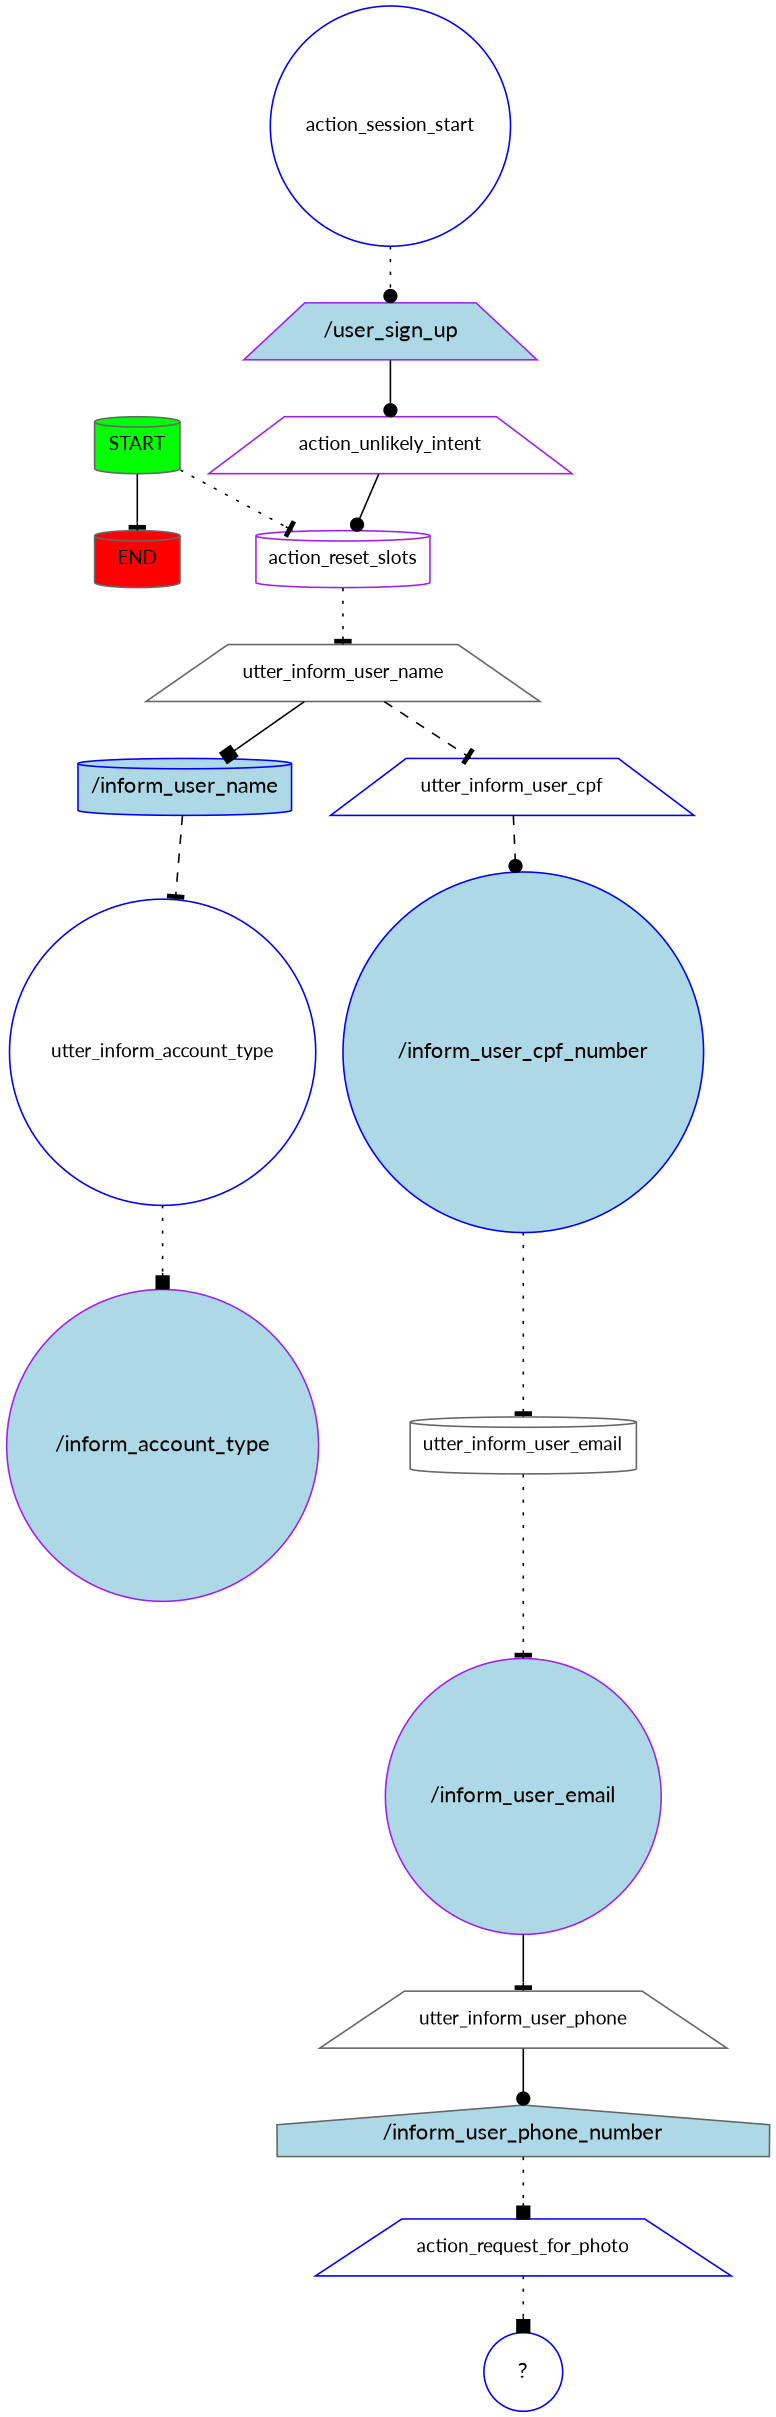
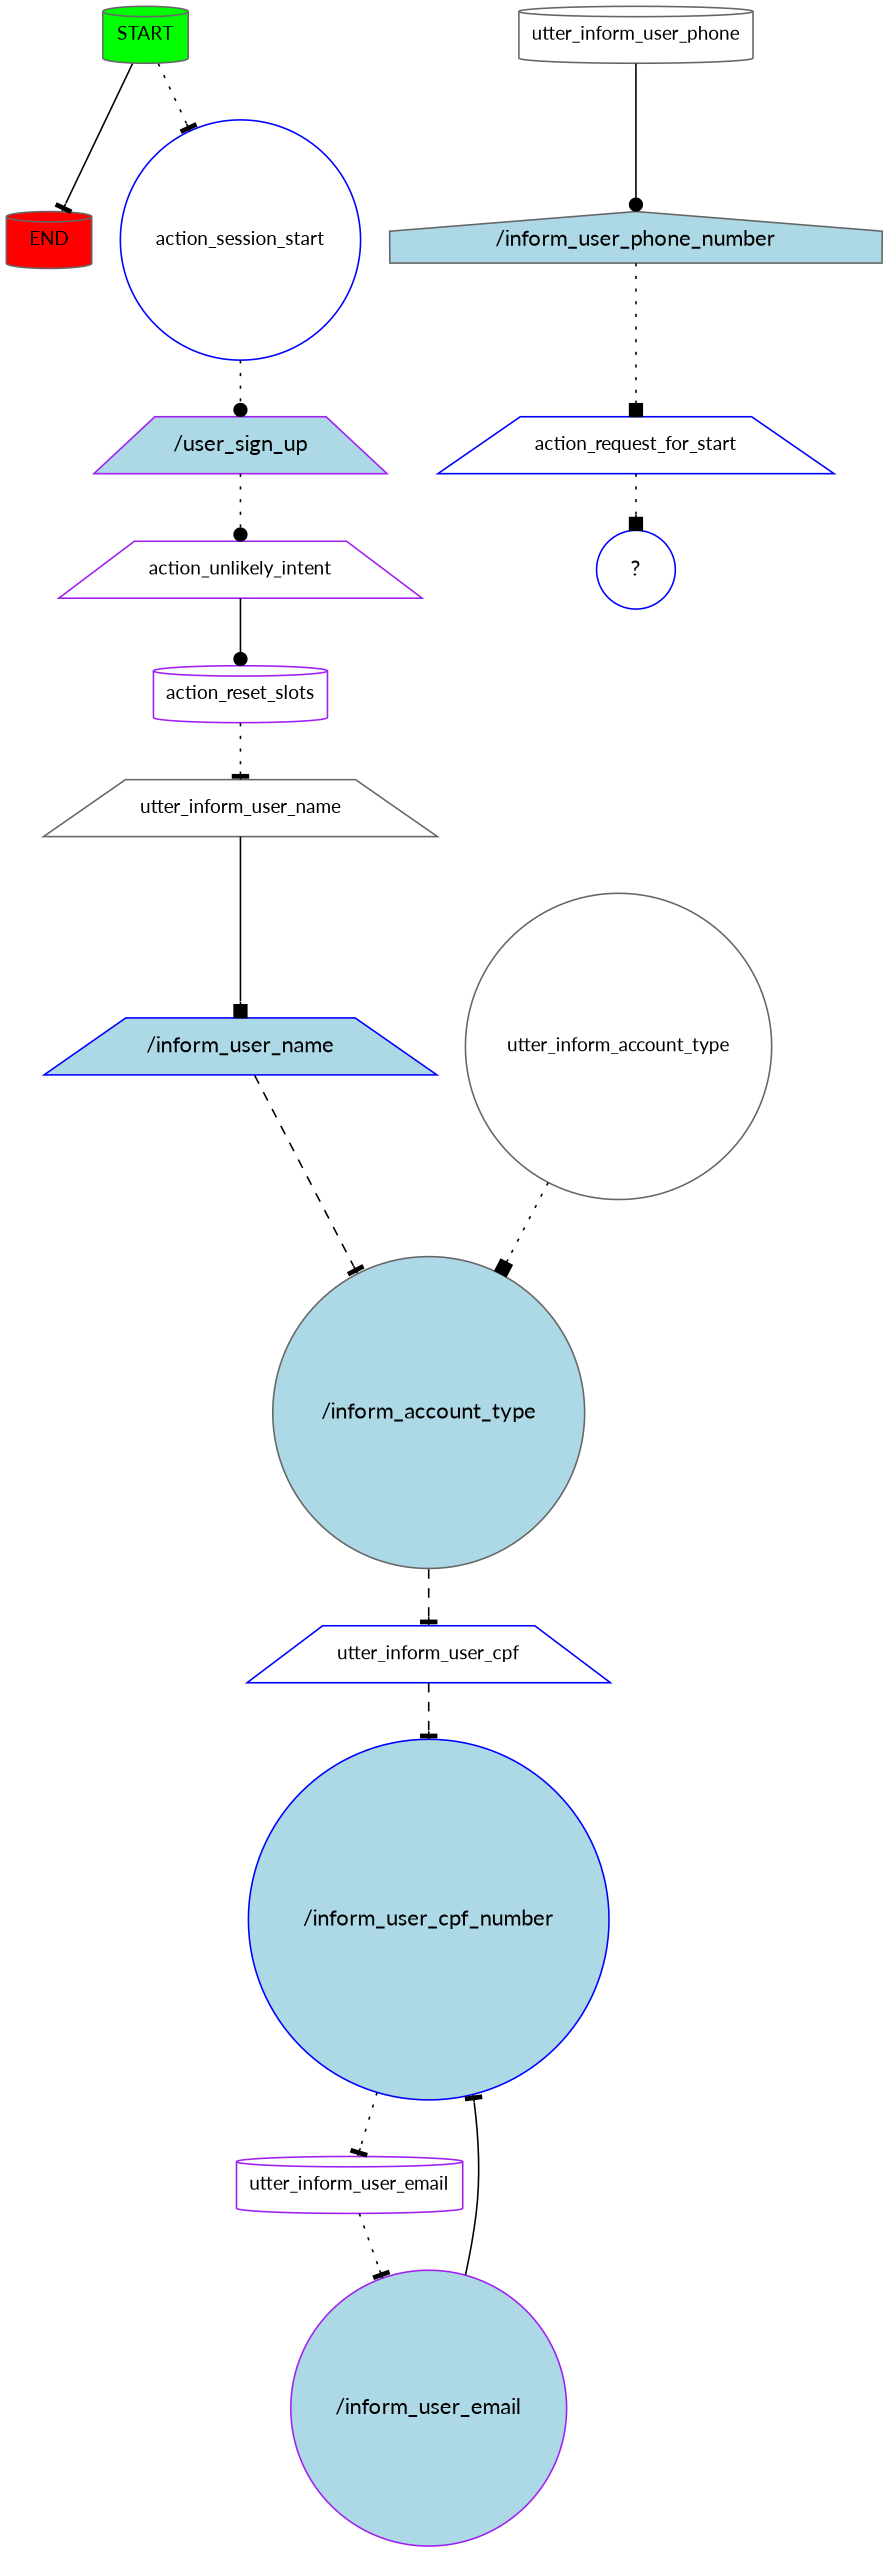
(390, 382) -> (240, 501)
(233, 498) -> (172, 94)
(424, 728) -> (429, 1593)
(185, 787) -> (240, 1046)
(514, 837) -> (429, 1707)
(179, 854) -> (304, 1171)
(163, 1052) -> (619, 1046)
(163, 1445) -> (429, 1413)
(523, 1445) -> (350, 2185)
(523, 1958) -> (478, 2189)
(523, 2020) -> (636, 35)
(523, 2247) -> (636, 445)
